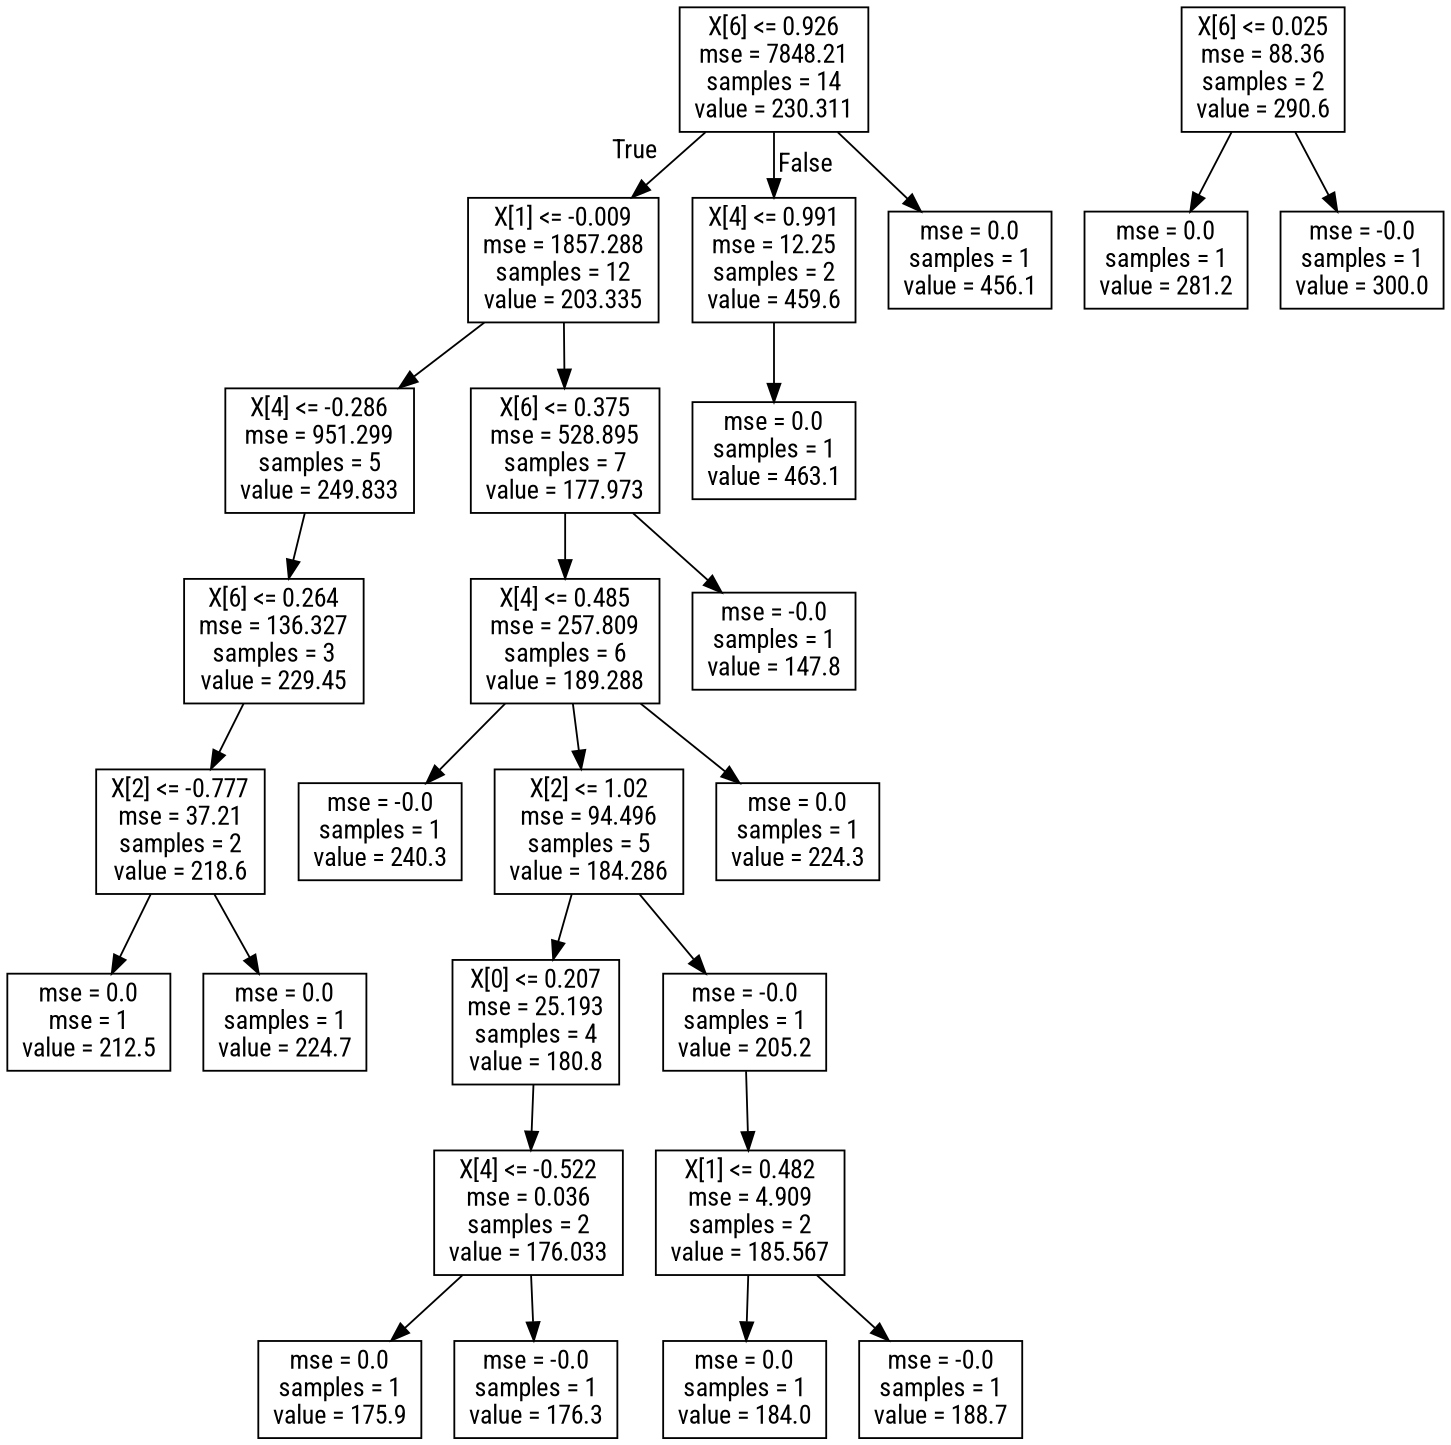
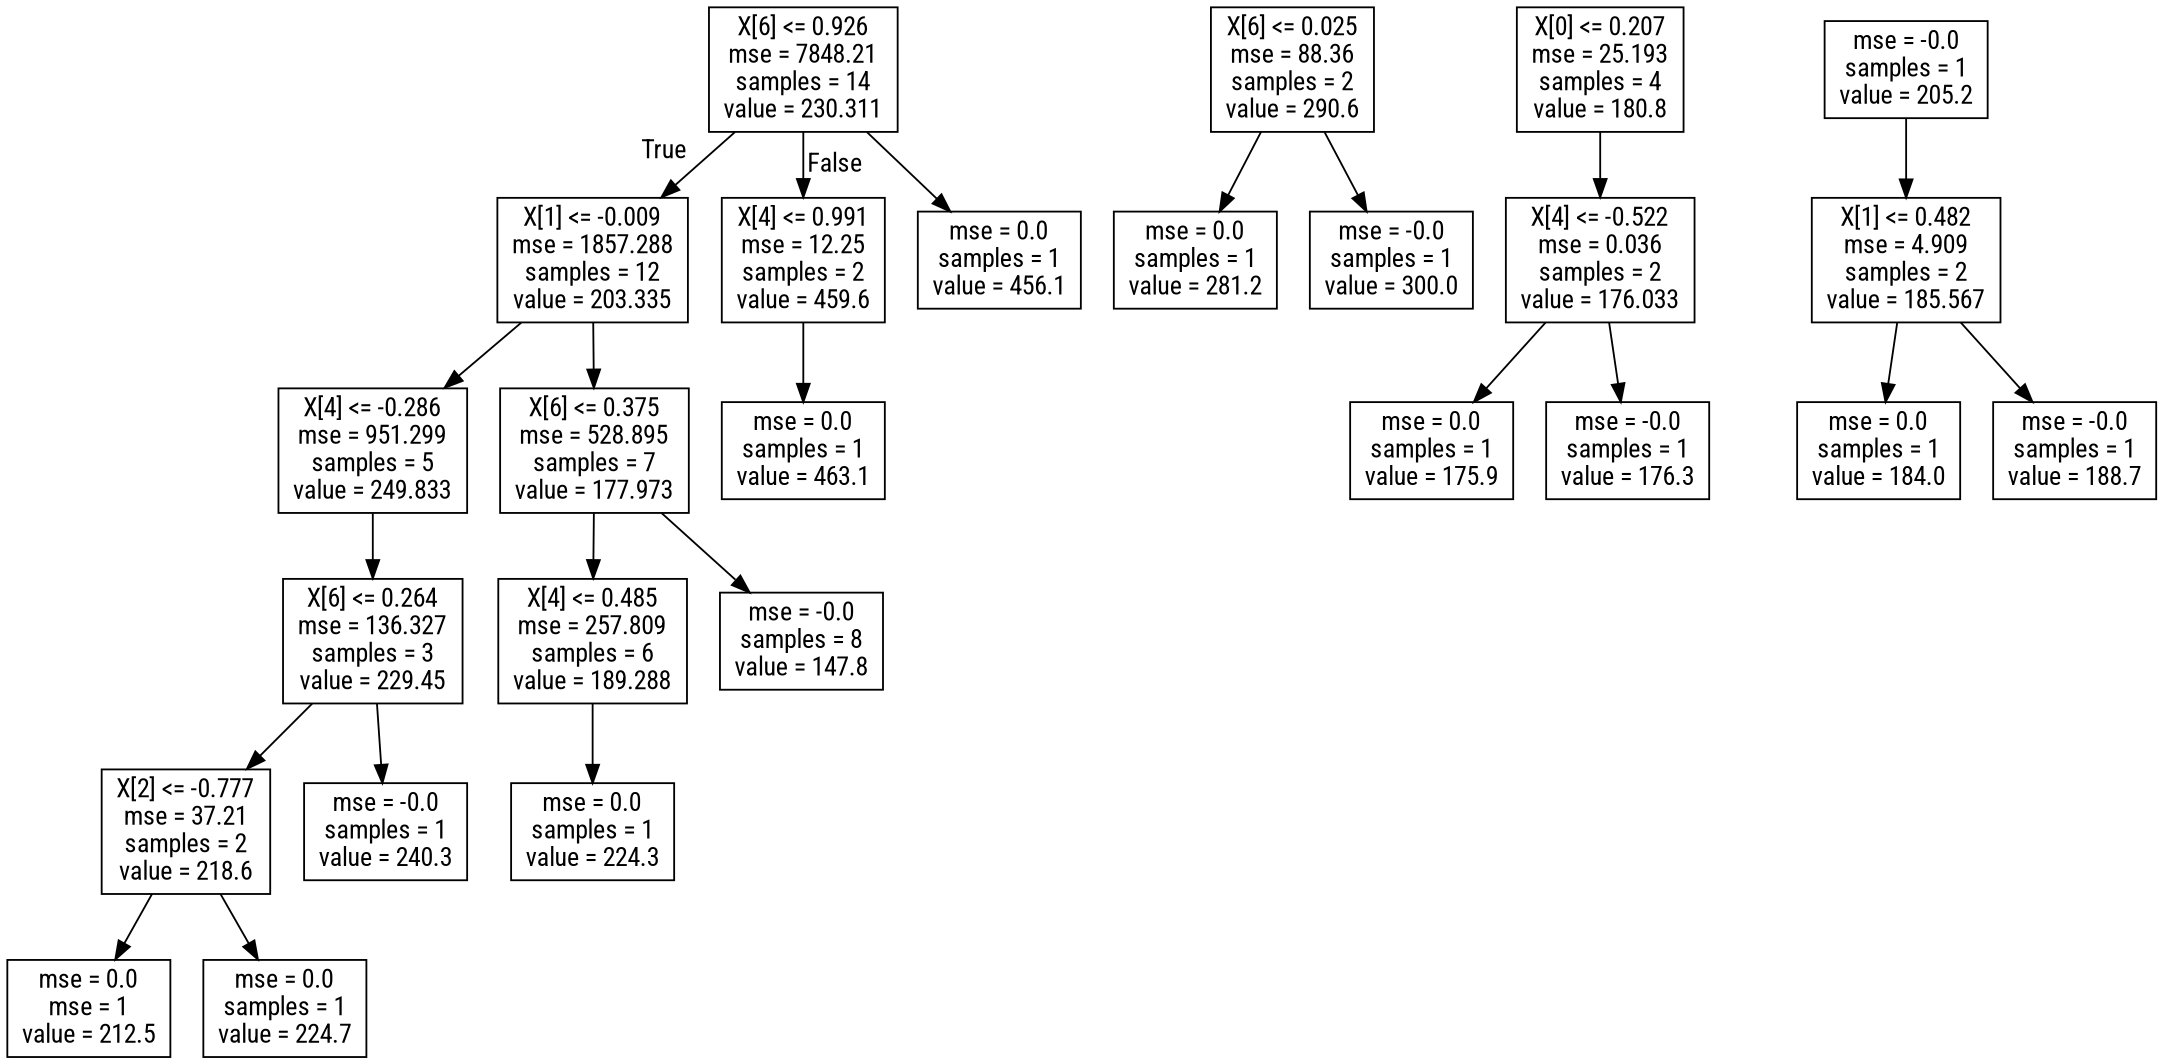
(774, 641) -> (801, 641)
(472, 737) -> (379, 734)
(589, 832) -> none
